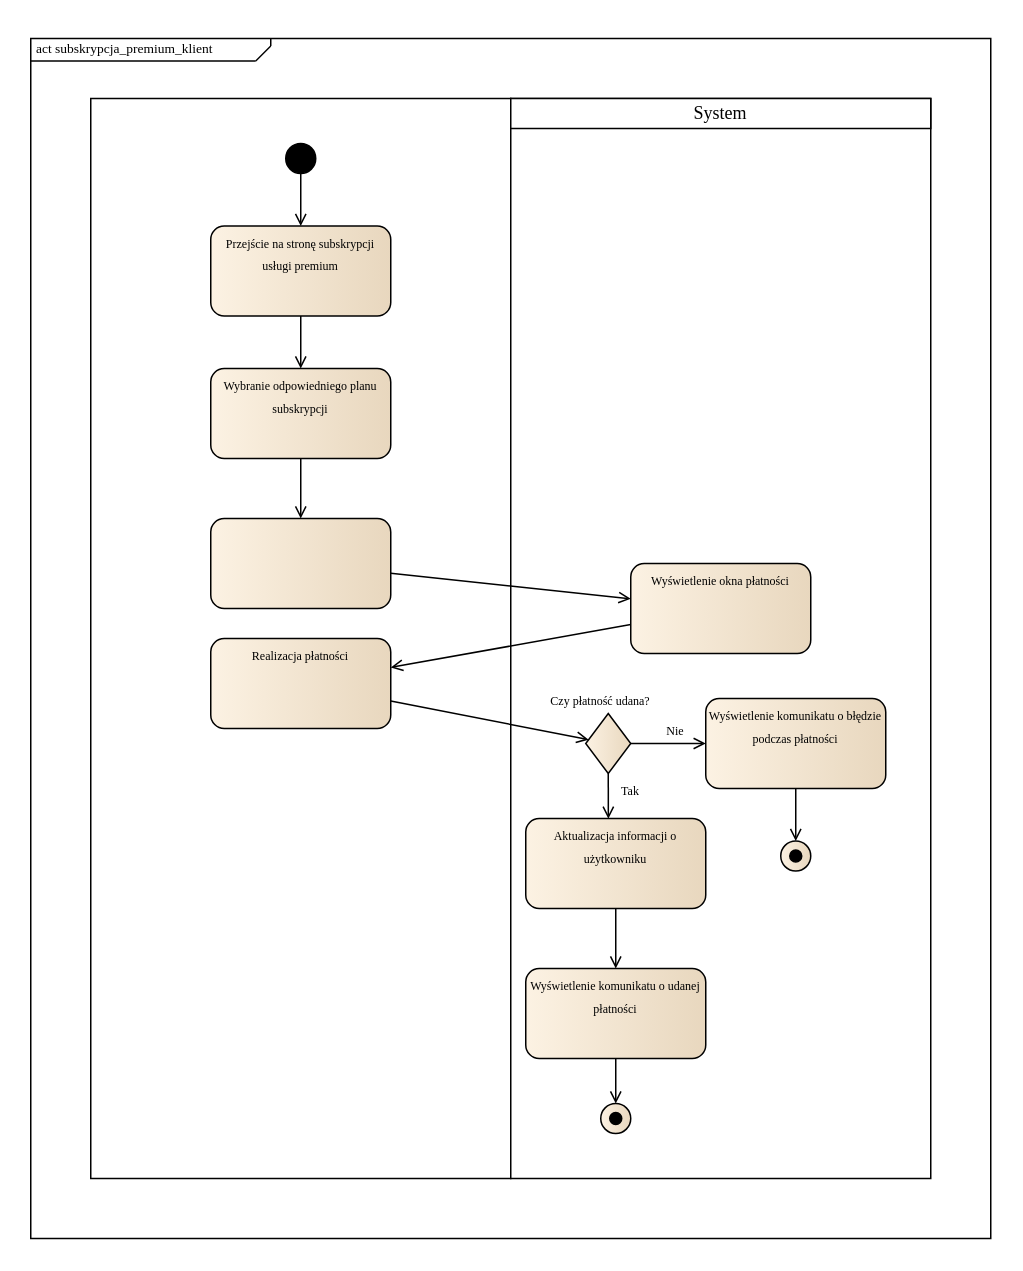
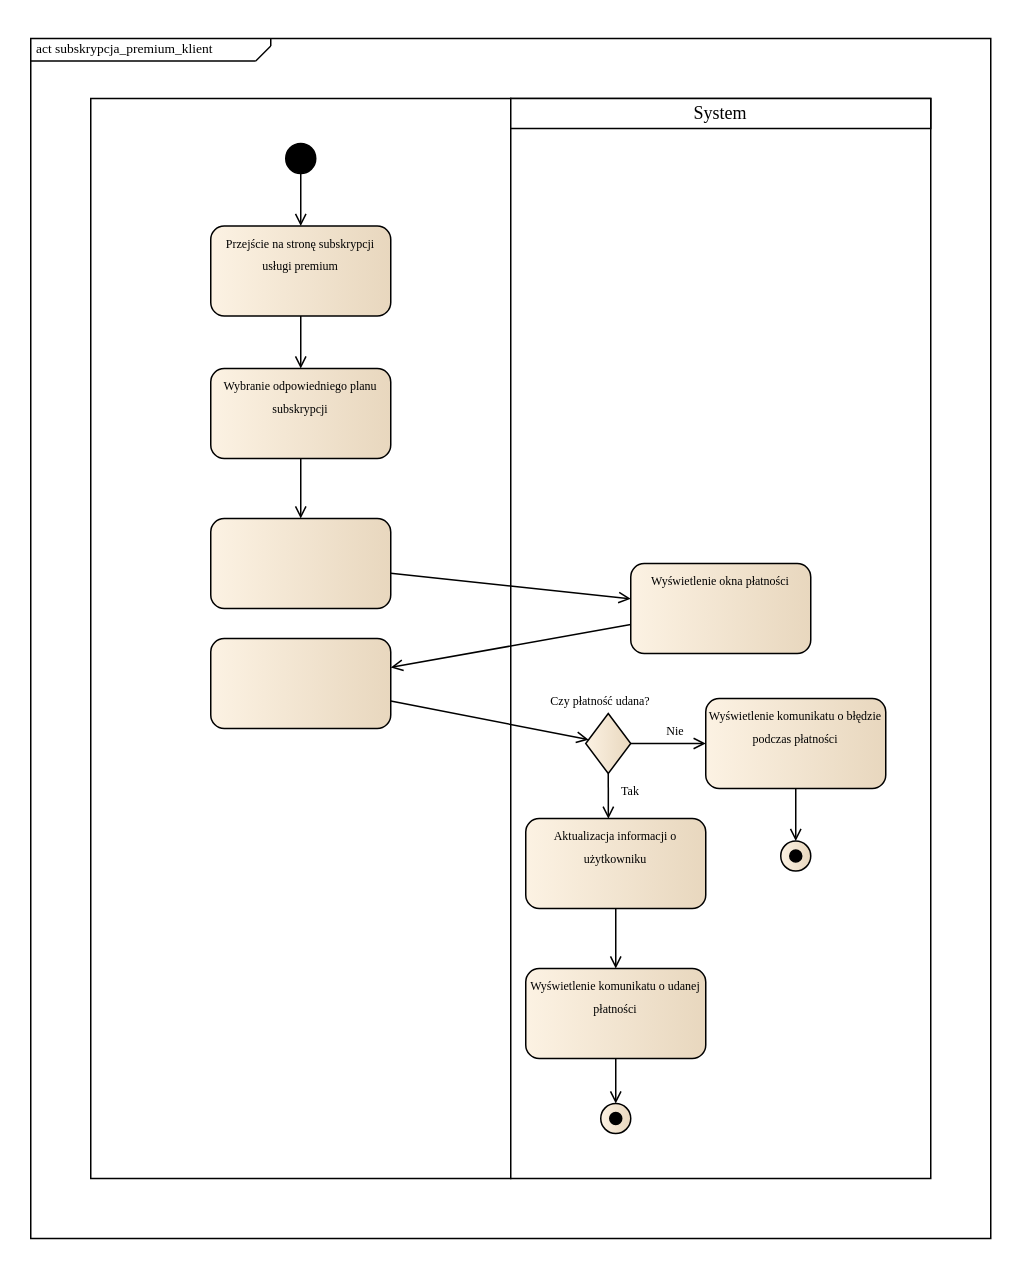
(301, 653) -> none
